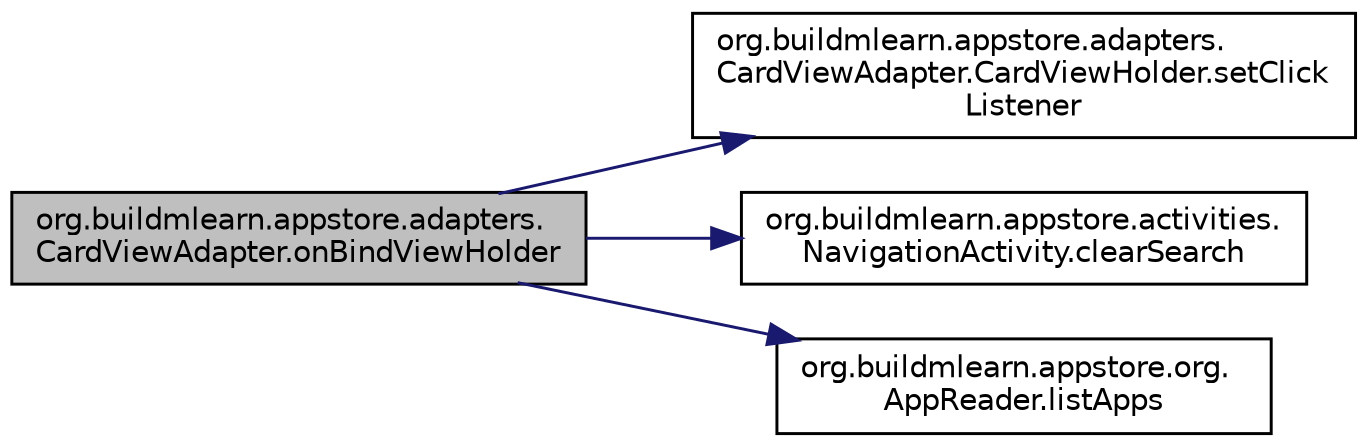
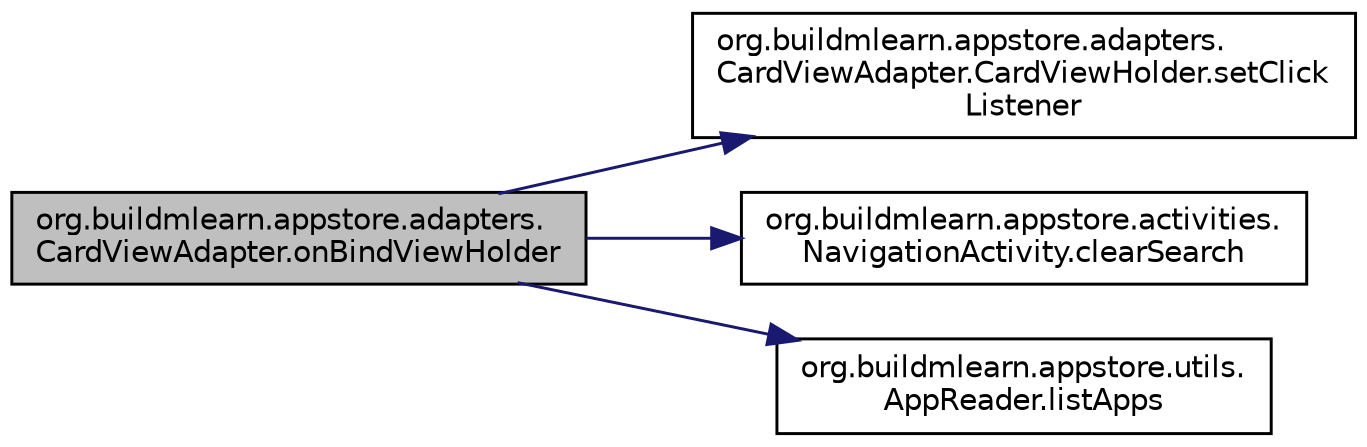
(1024, 386) -> (1024, 386)
